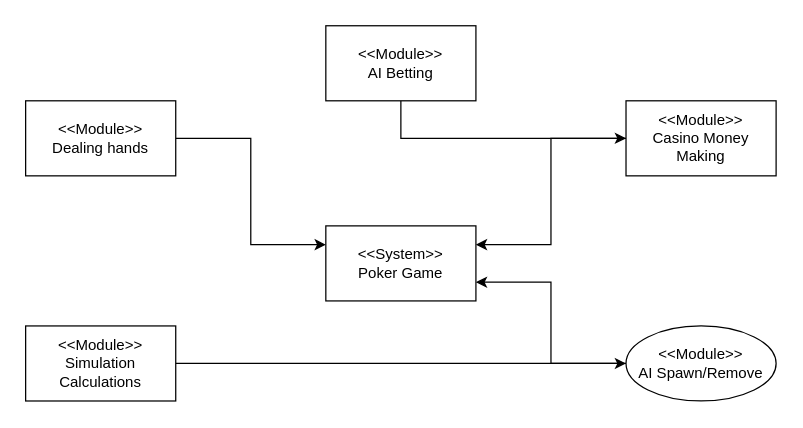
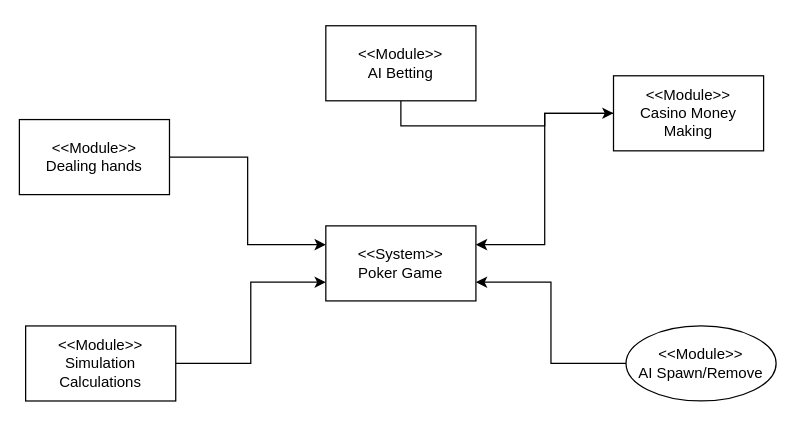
(101, 138) -> (94, 157)
(701, 138) -> (688, 113)
(397, 363) -> (251, 291)
